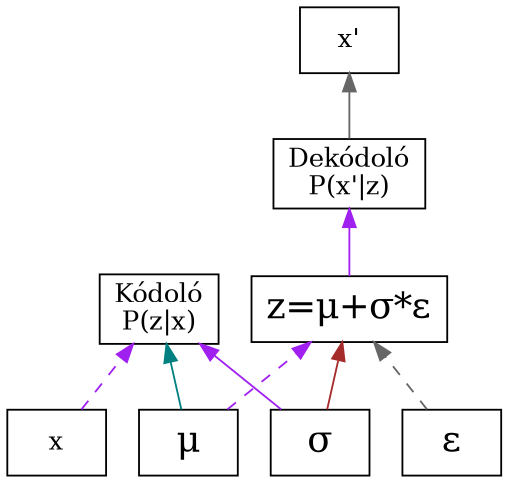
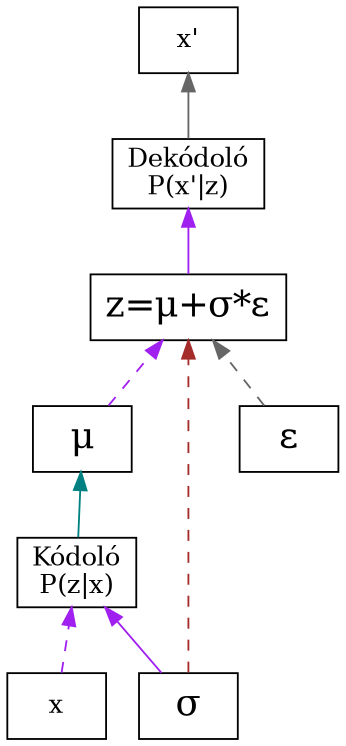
(333, 385) -> (188, 516)
(176, 386) -> (79, 514)
